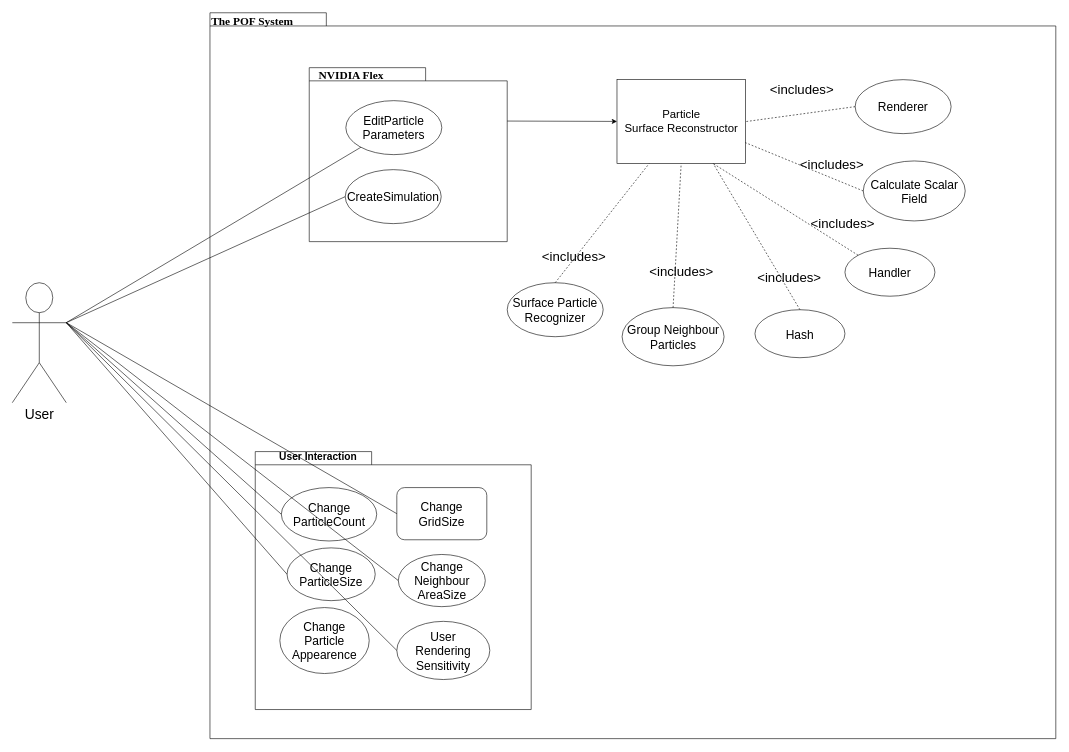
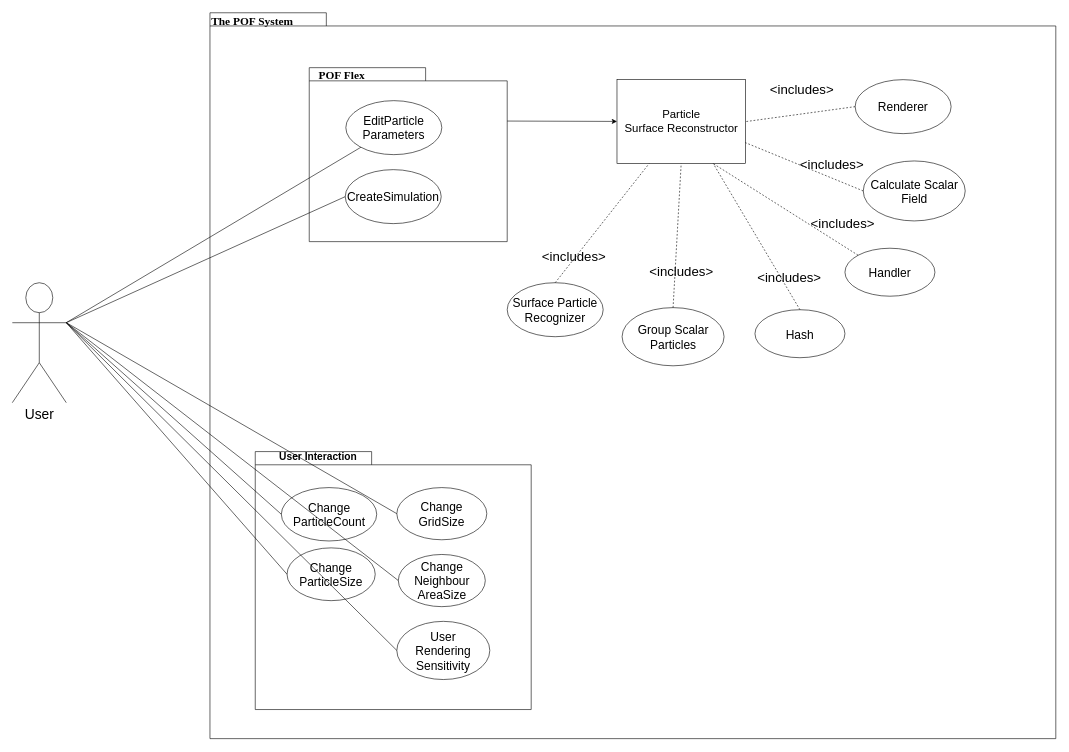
(351, 76) -> (341, 76)
(674, 337) -> (674, 337)
(442, 514) -> (442, 514)
(325, 641) -> none
